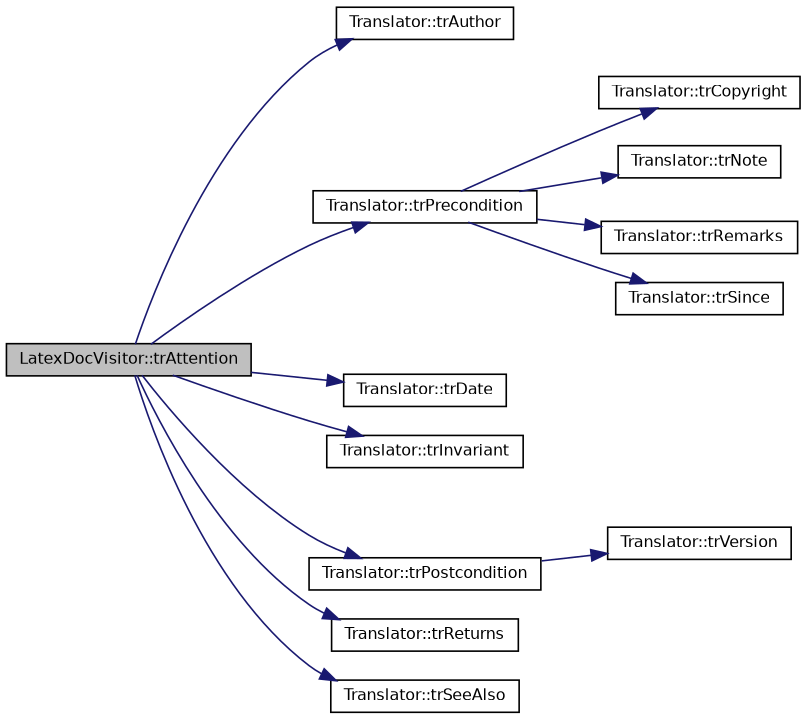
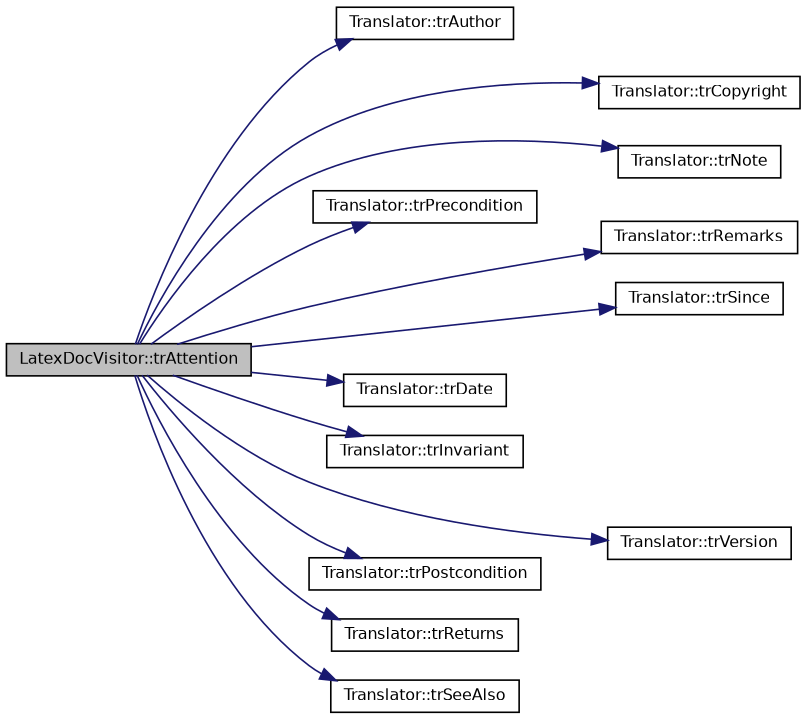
(551, 152) -> (312, 134)
(560, 185) -> (335, 166)
(561, 222) -> (379, 291)
(549, 251) -> (425, 328)
(566, 558) -> (354, 498)
